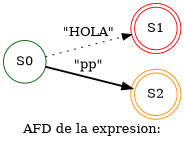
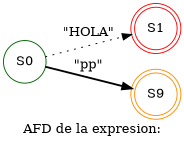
(156, 94) -> (156, 94)
